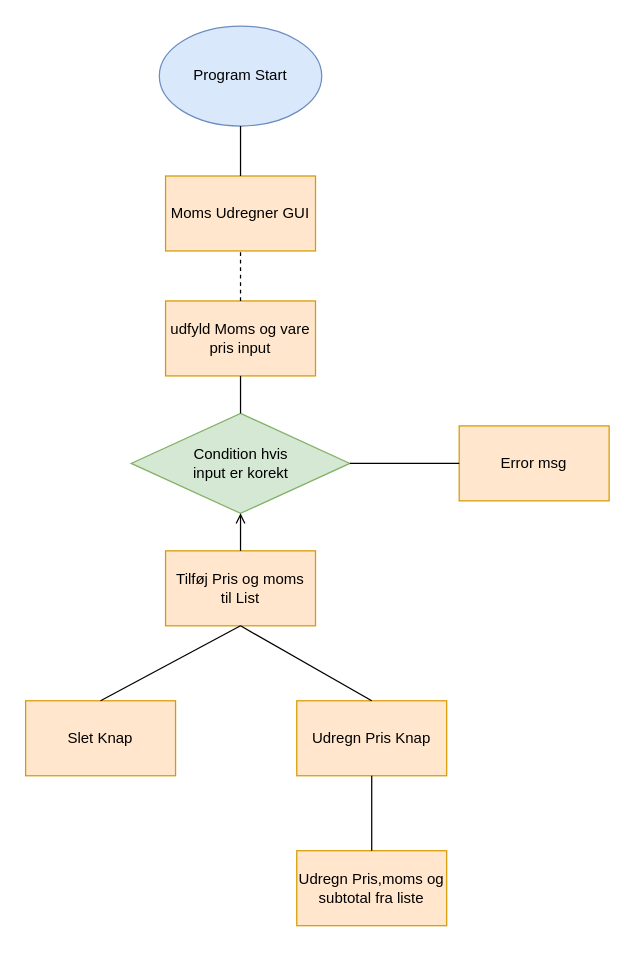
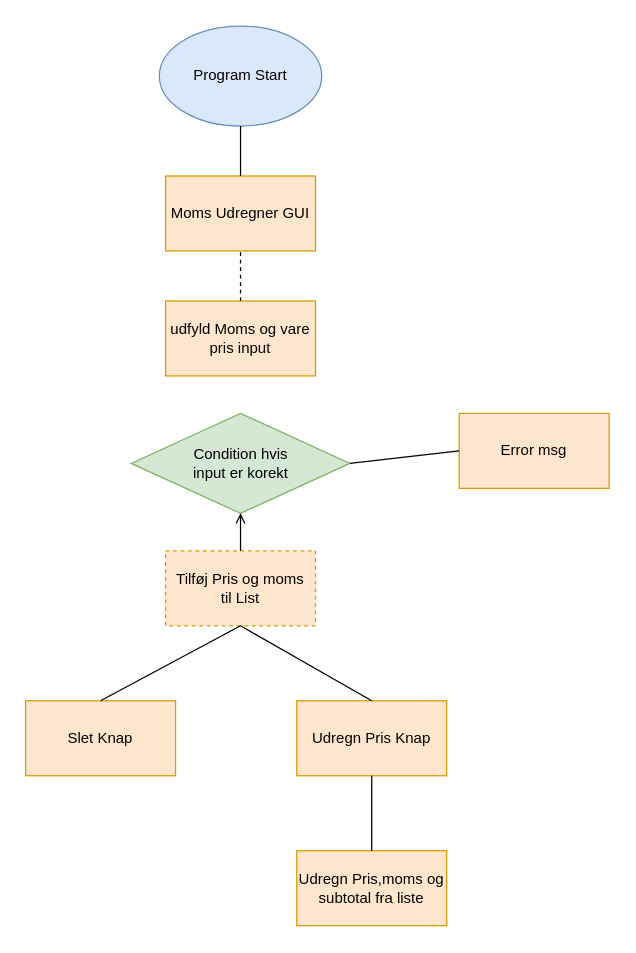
(241, 395) -> none
(534, 463) -> (534, 451)
(241, 588) -> (241, 588)
